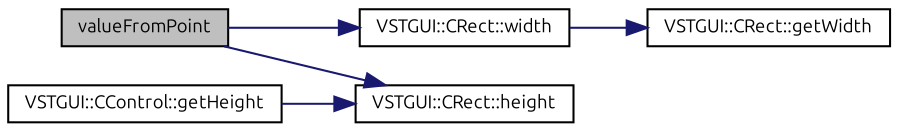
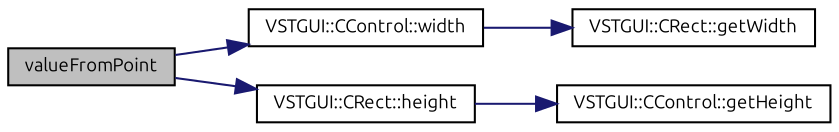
(465, 28) -> (366, 28)
(308, 104) -> (505, 104)
